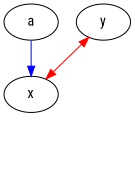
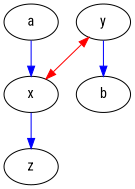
none -> (103, 94)
none -> (31, 167)
